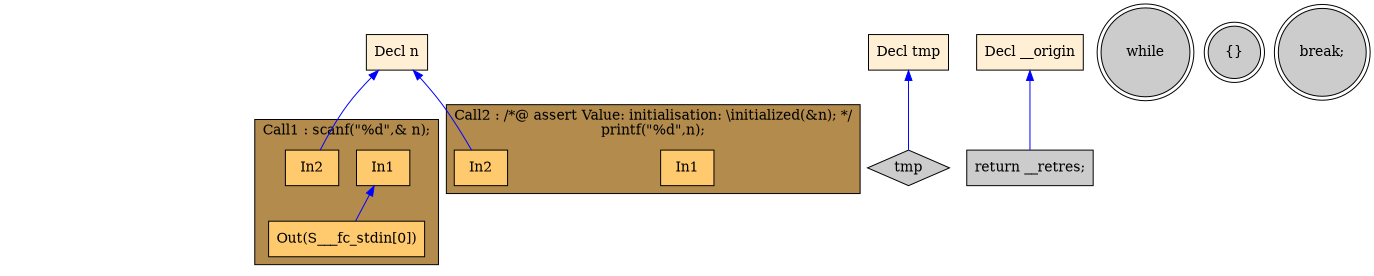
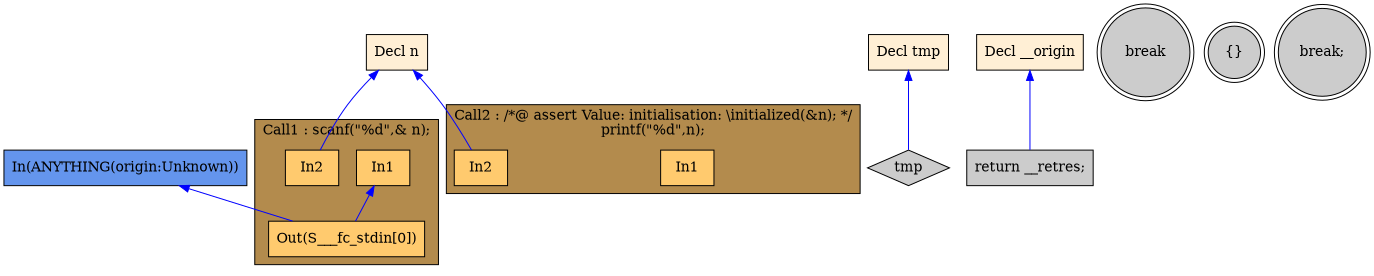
(1146, 52) -> (1146, 52)
none -> (125, 168)
